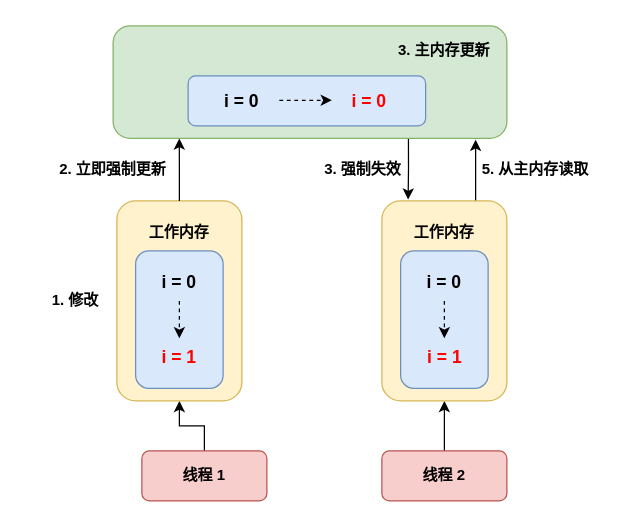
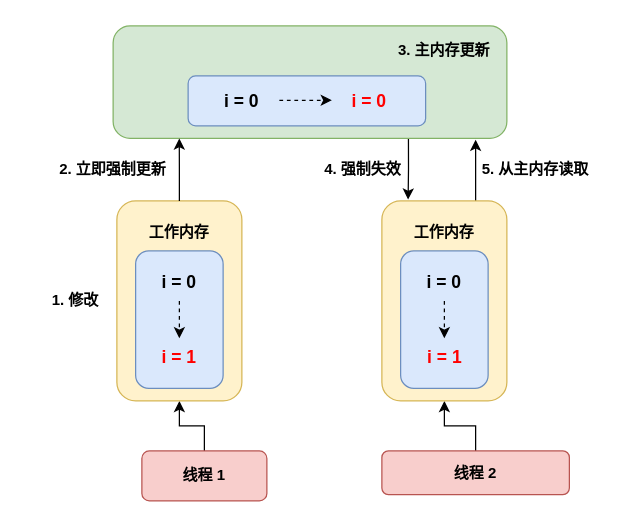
(363, 169) -> (363, 169)
(444, 476) -> (476, 473)
